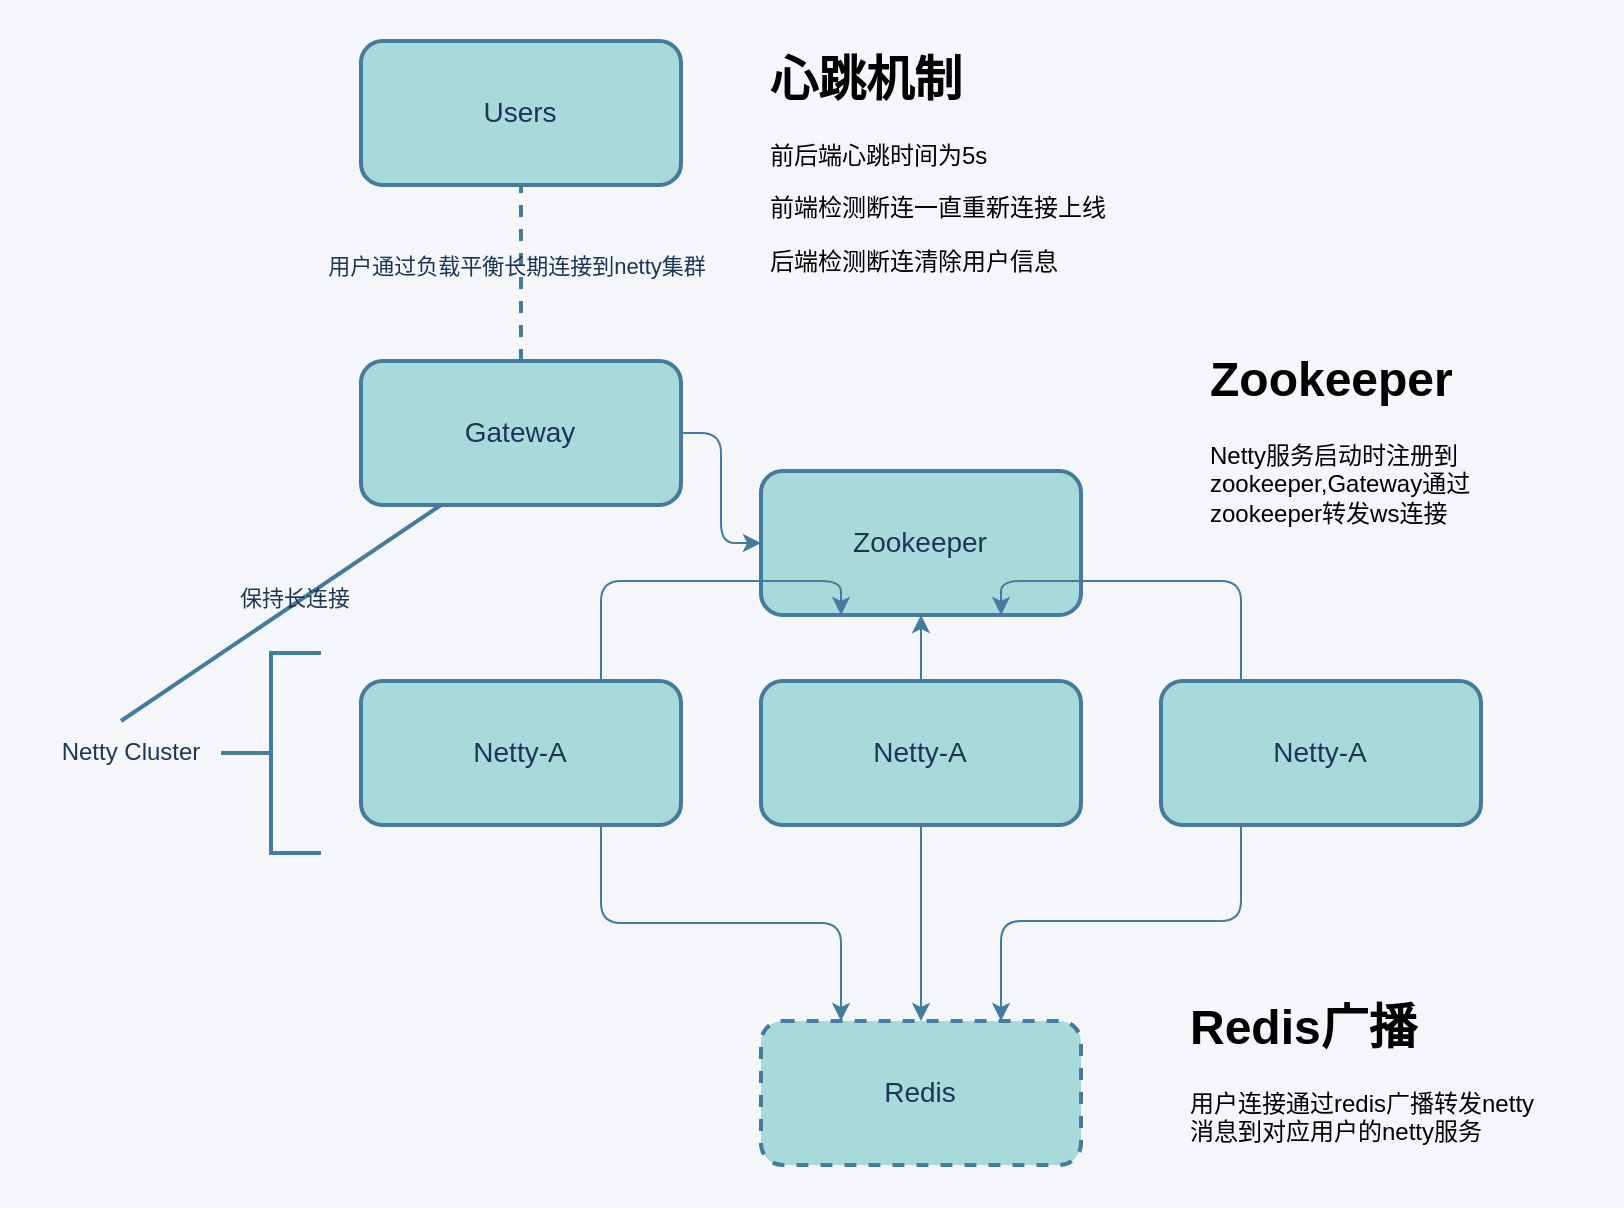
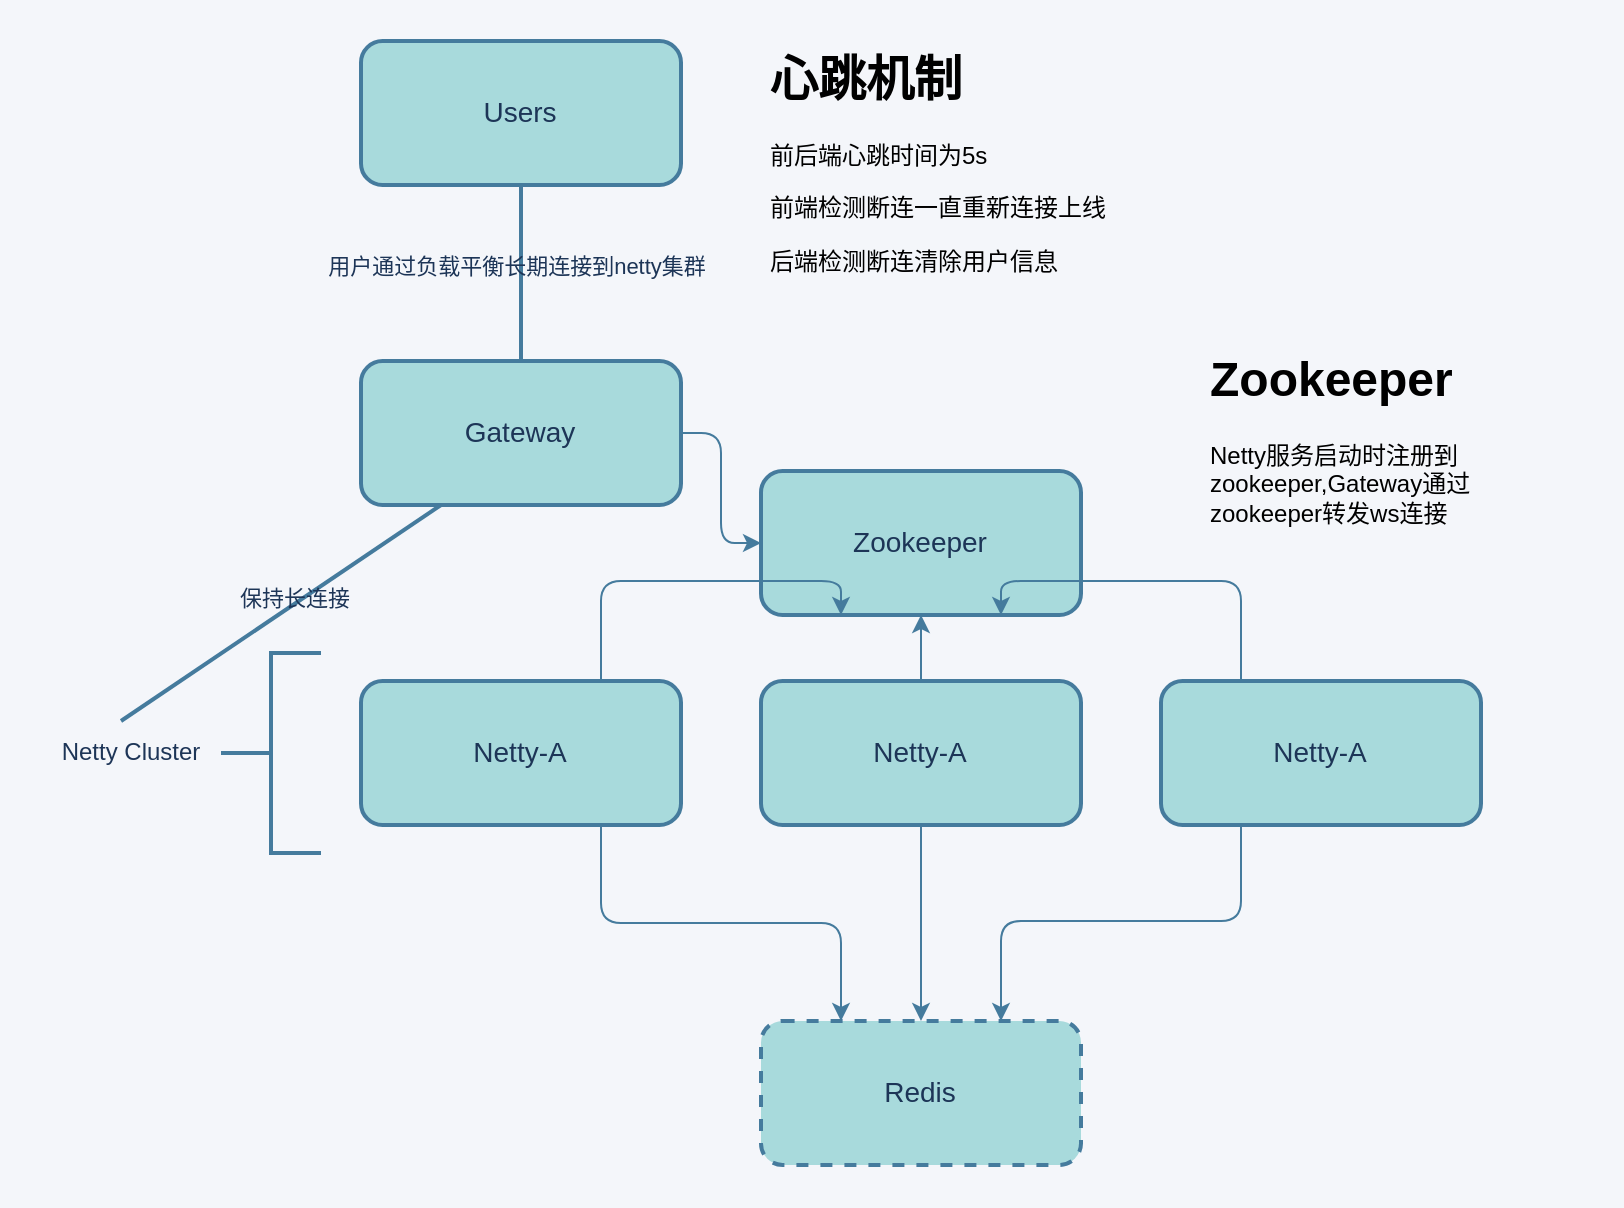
(521, 343) -> (521, 343)
(1371, 1077) -> none
